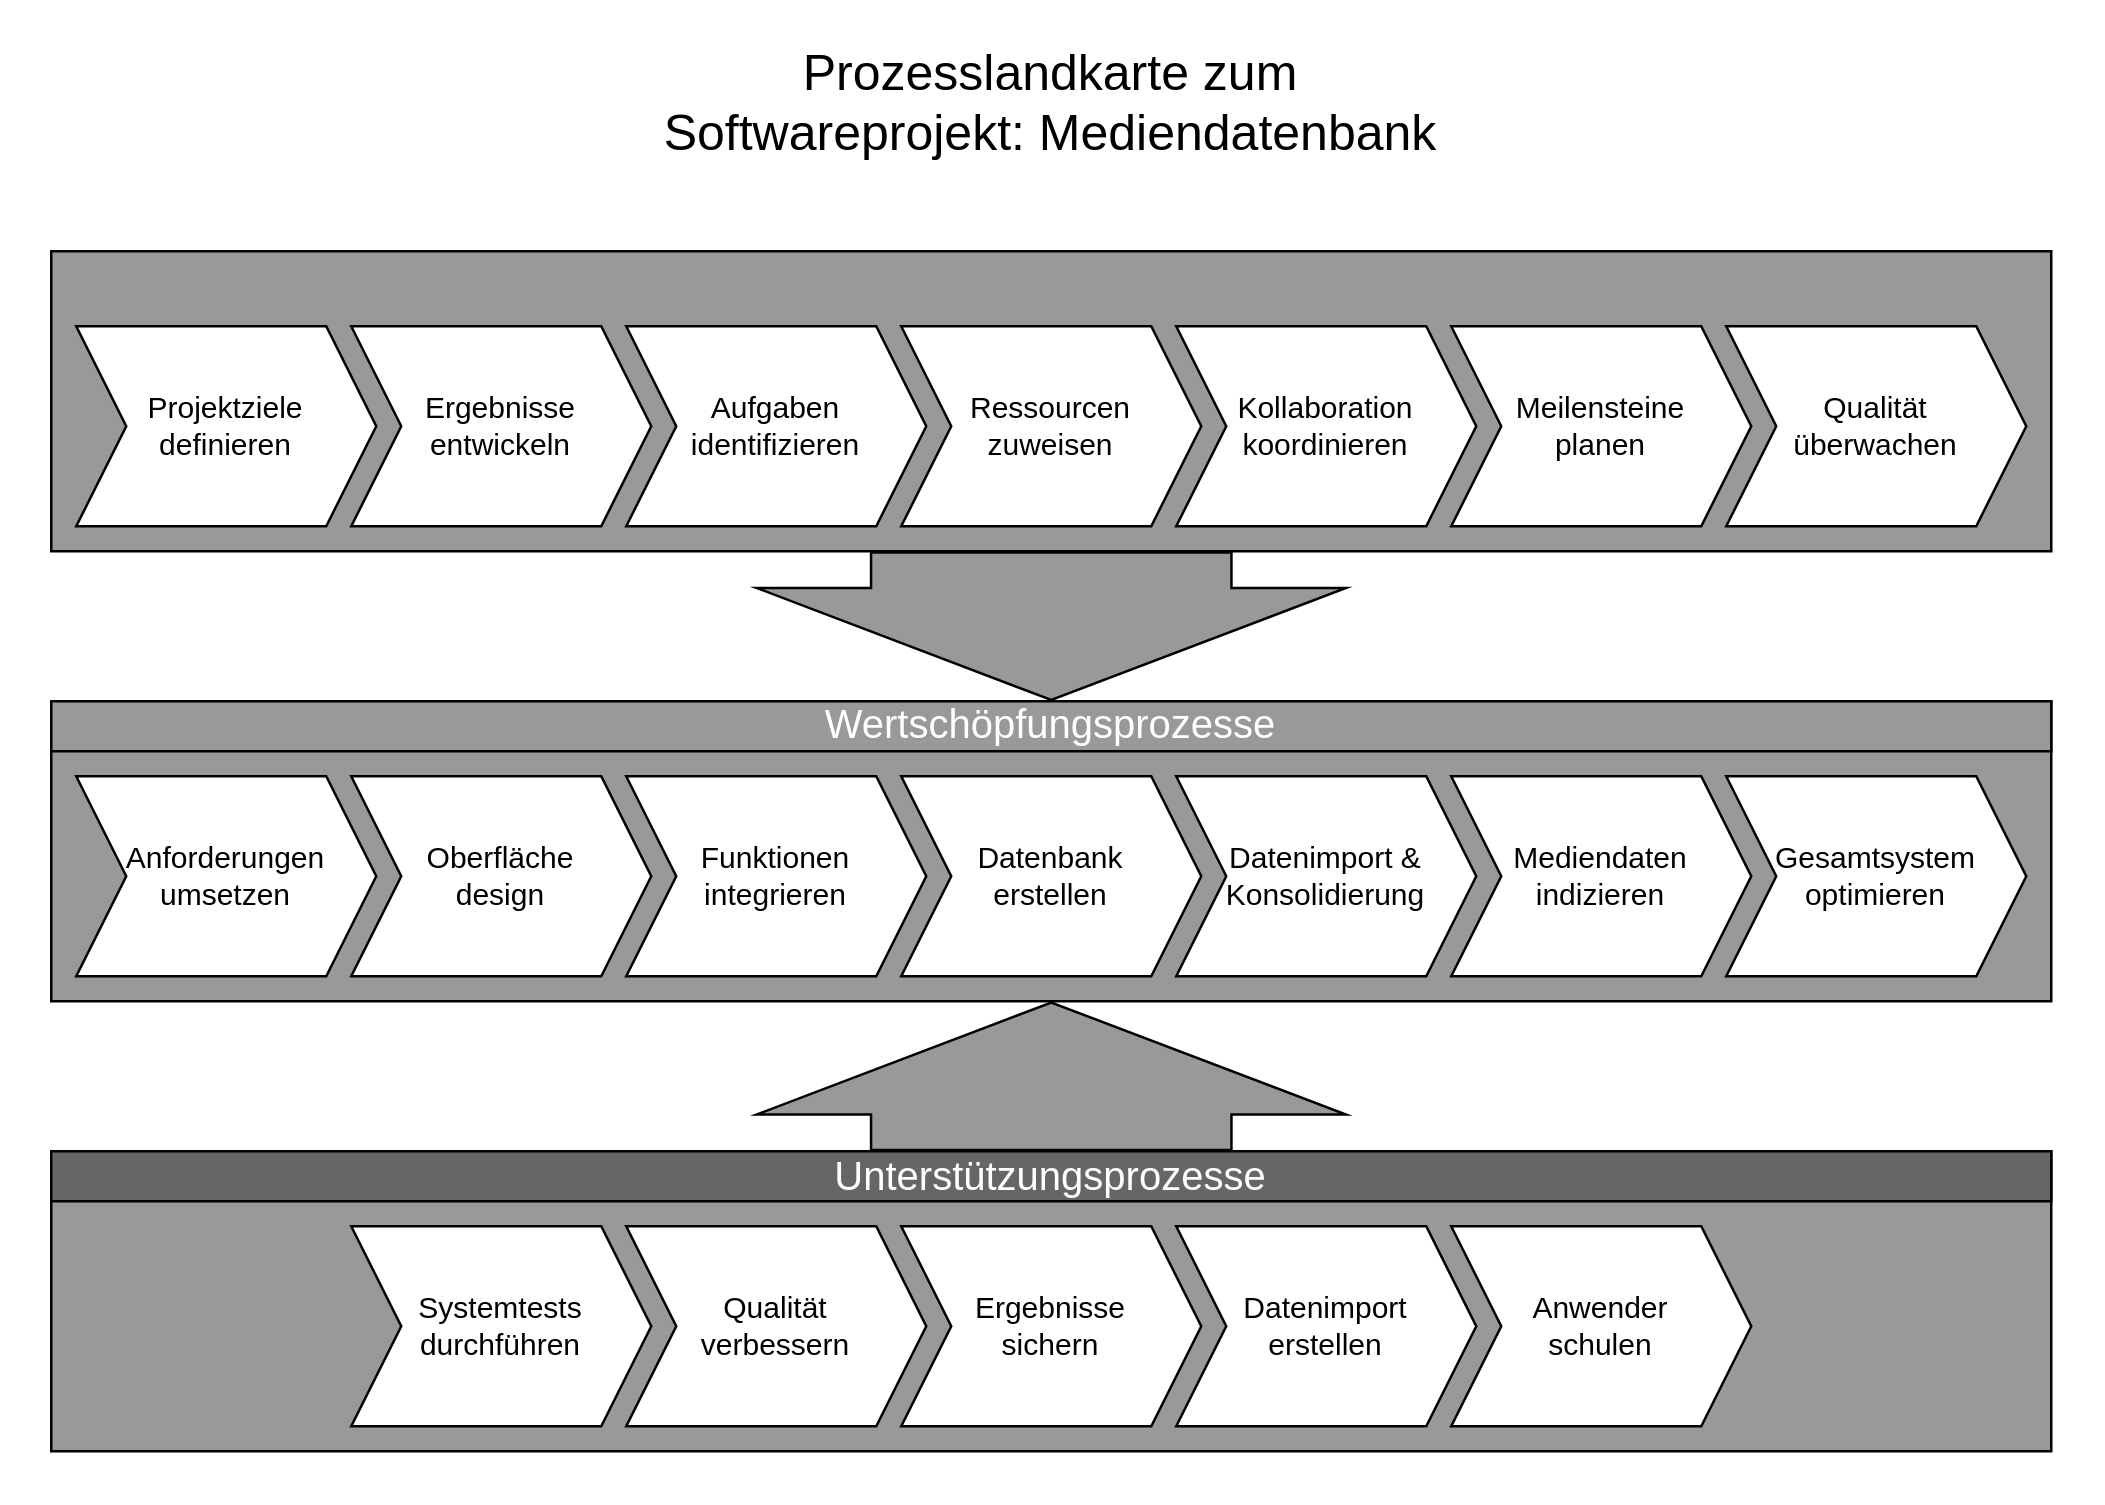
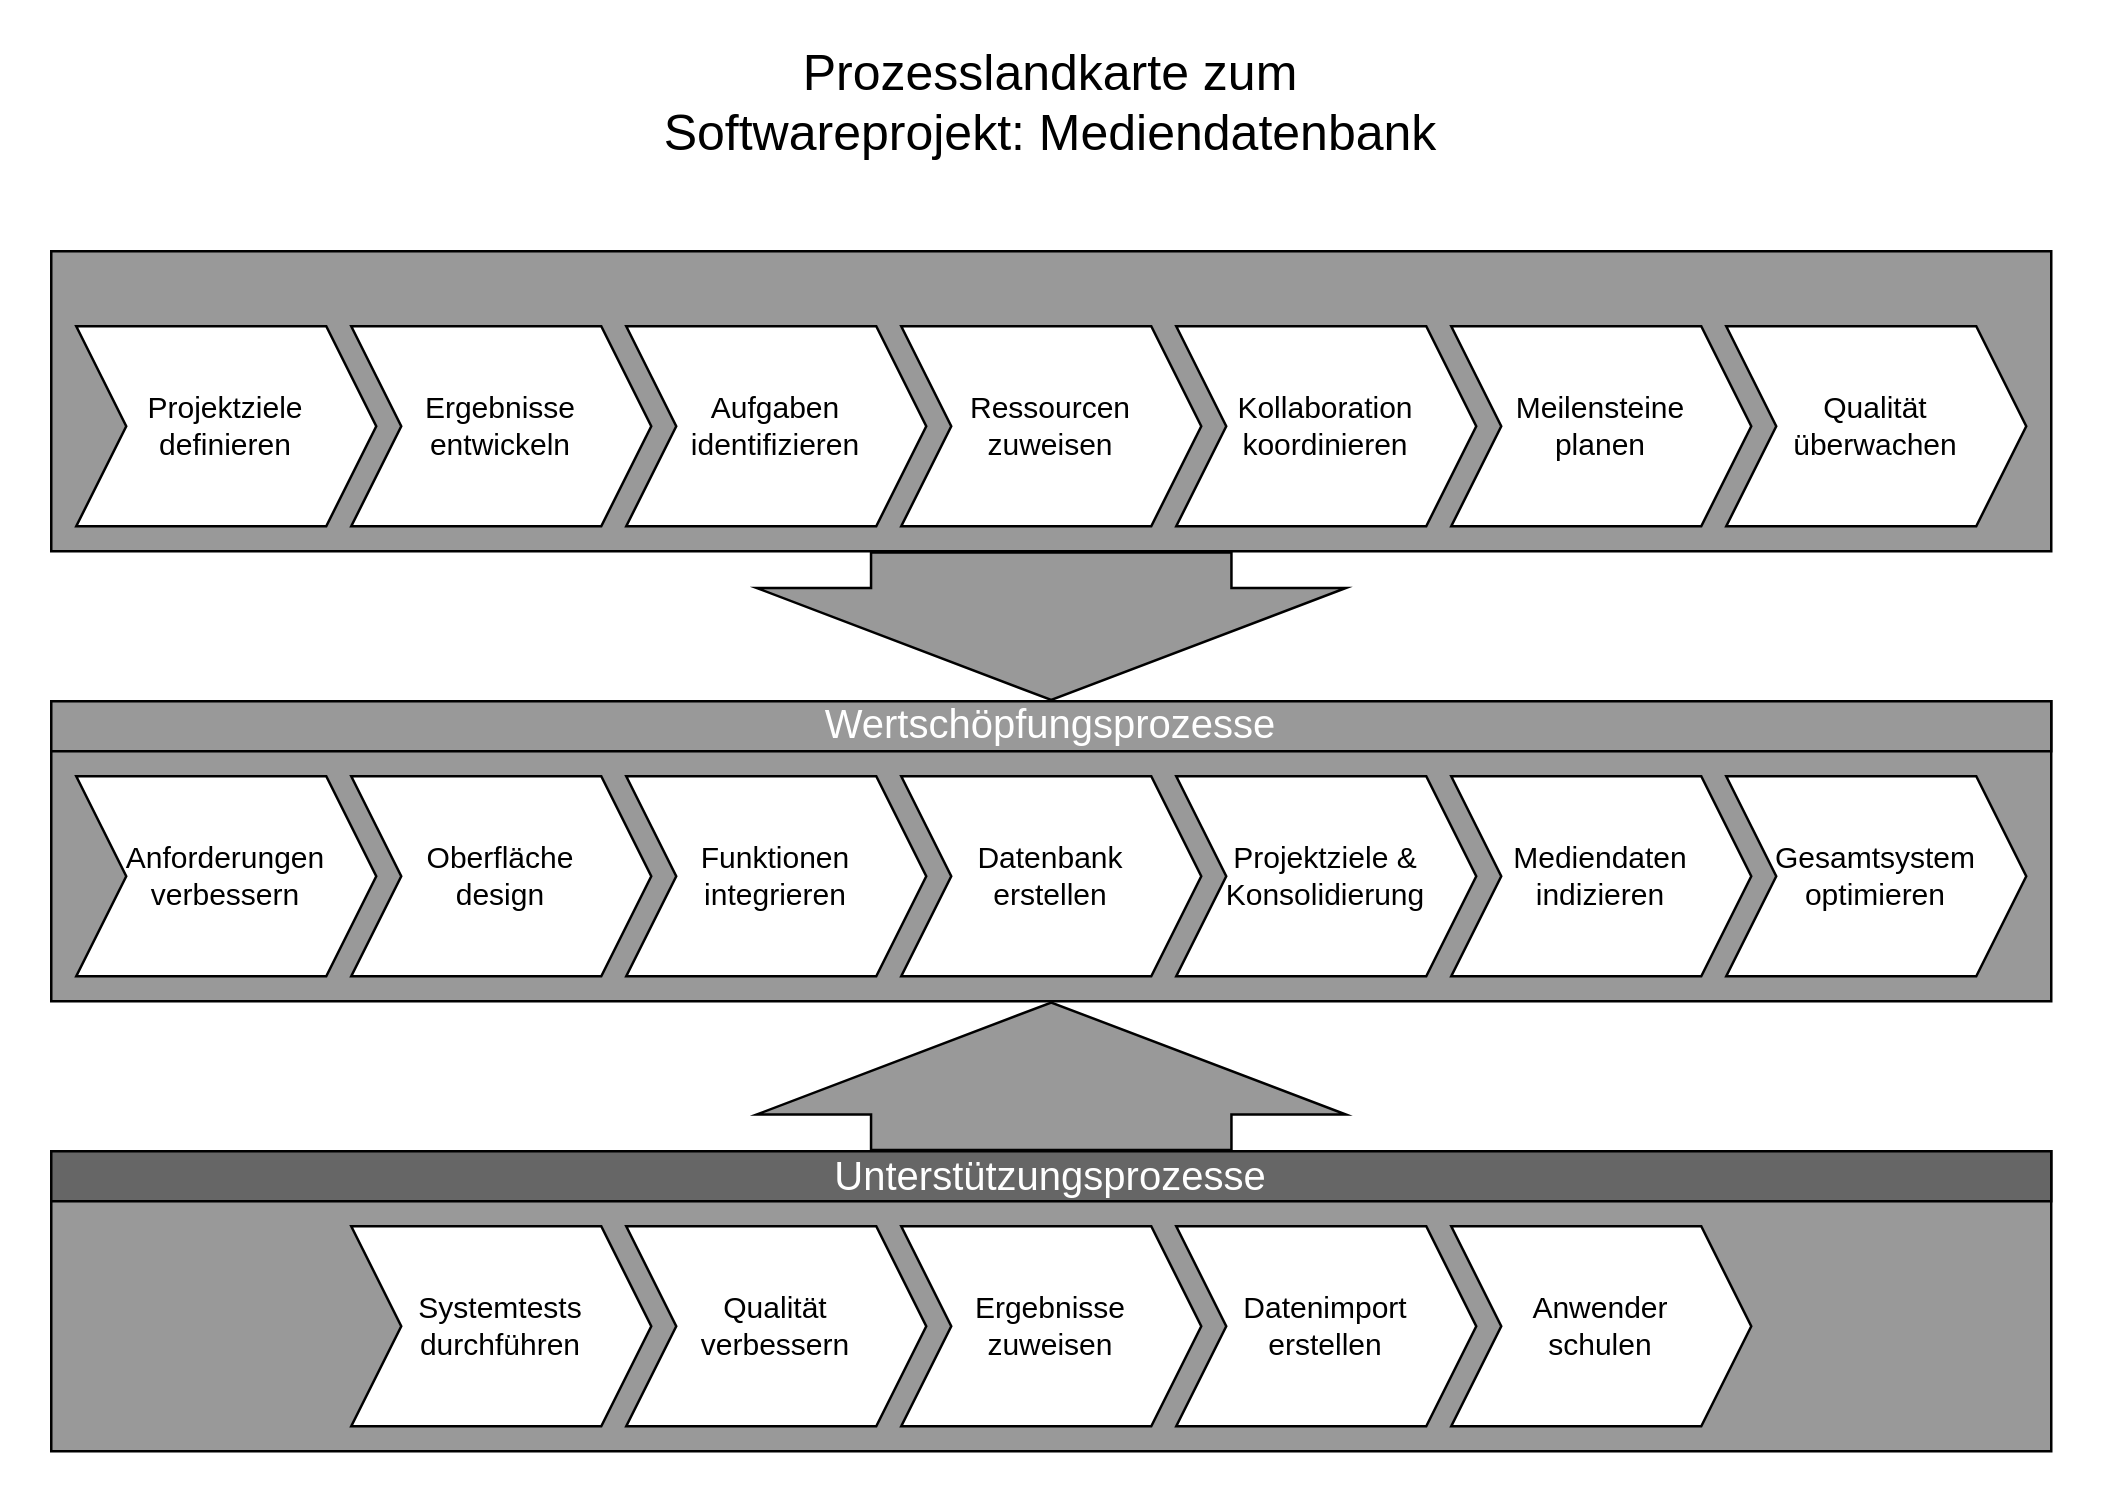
(226, 876) -> (226, 876)
(1326, 876) -> (1326, 876)
(1051, 1326) -> (1051, 1326)
